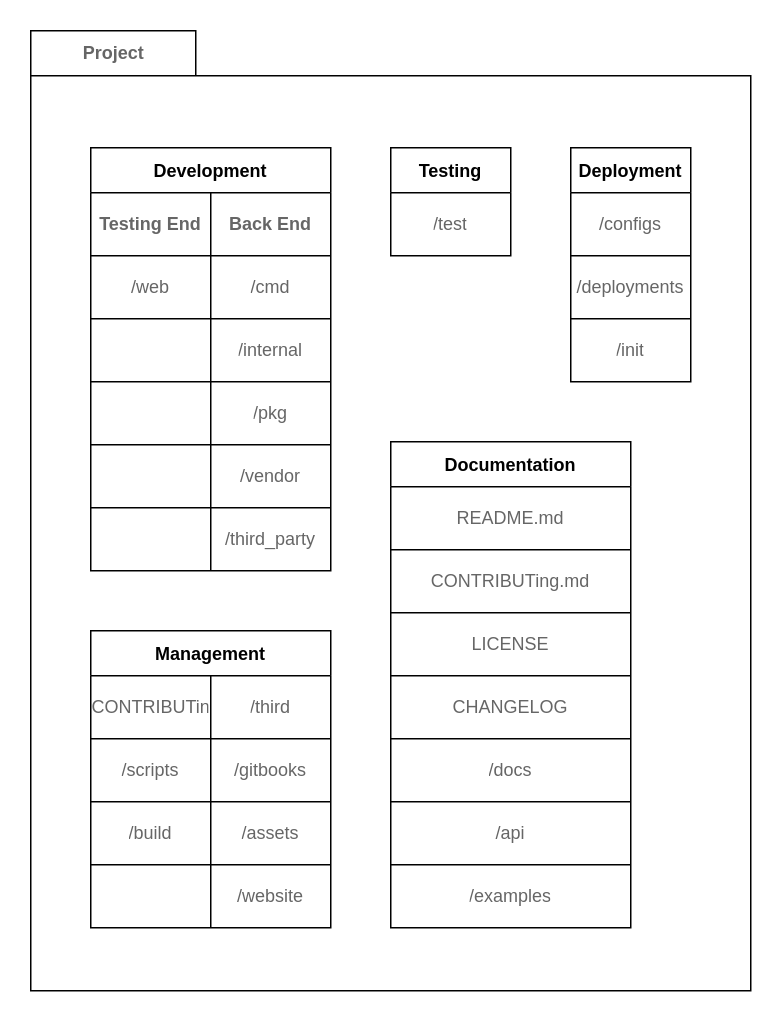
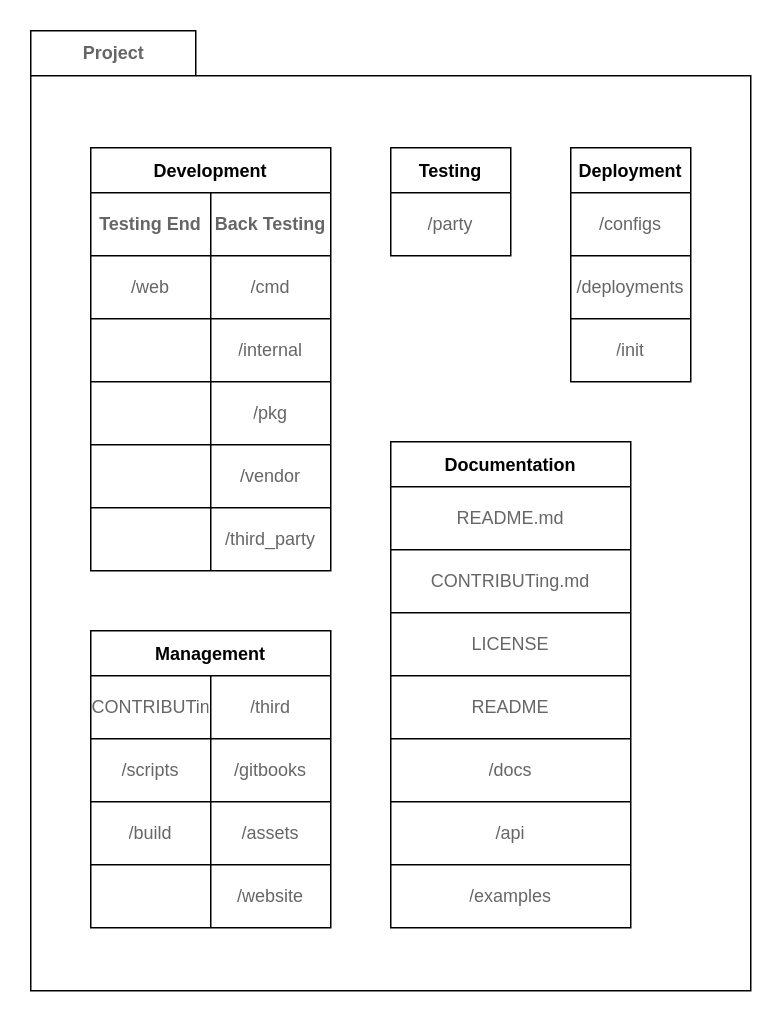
(271, 224) -> (271, 224)
(451, 224) -> (451, 224)
(511, 707) -> (511, 707)
